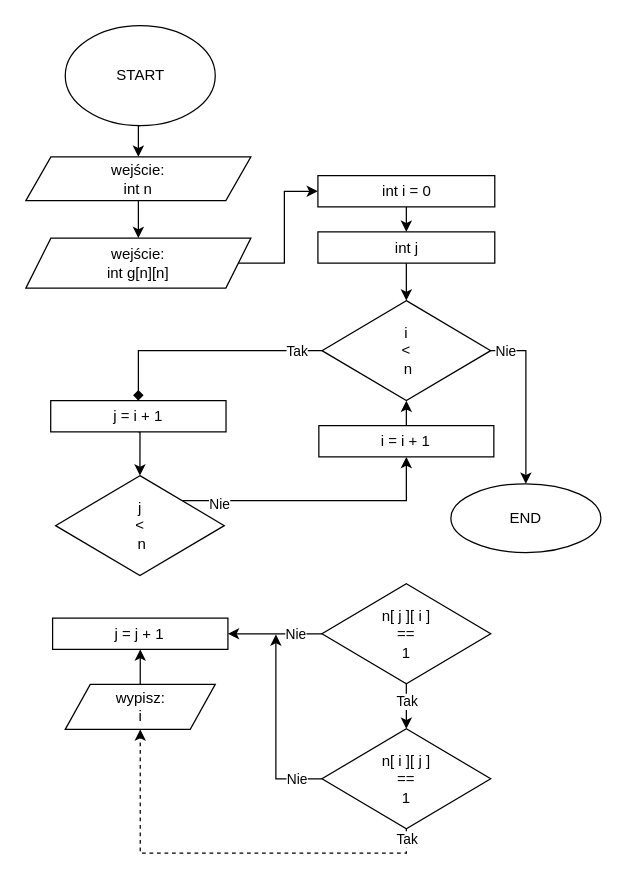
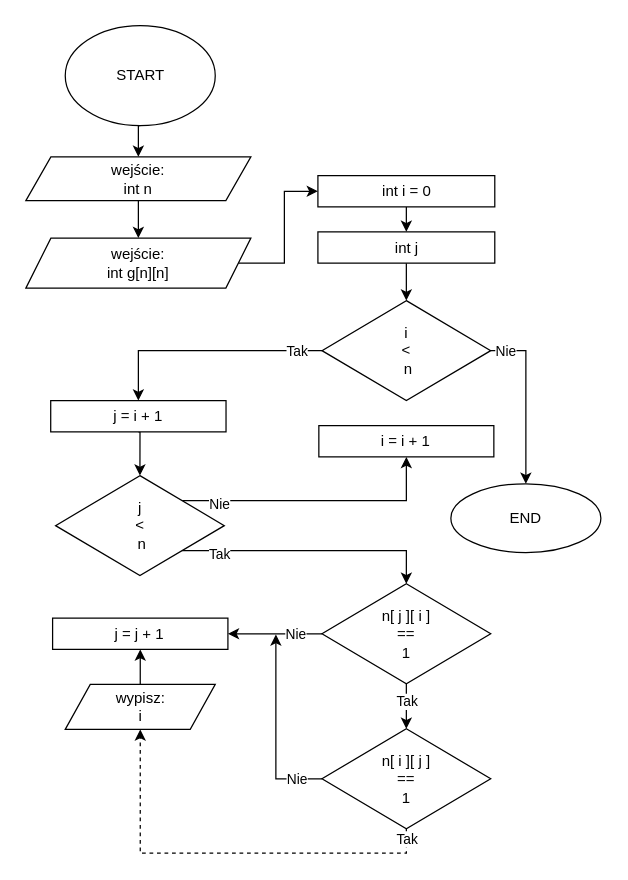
(138, 390) -> (138, 391)
(406, 418) -> none
none -> (306, 551)
